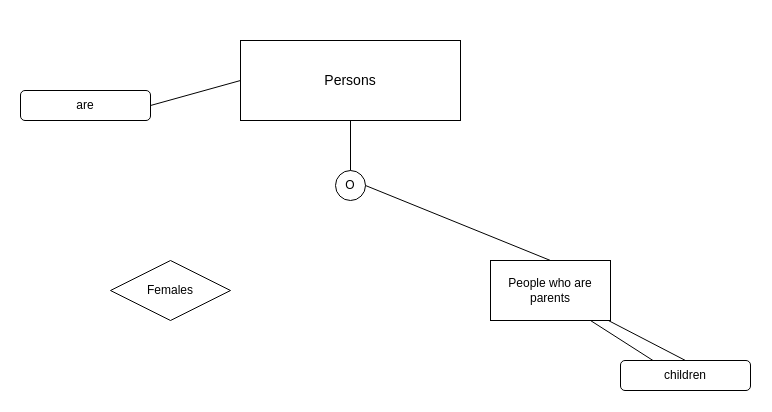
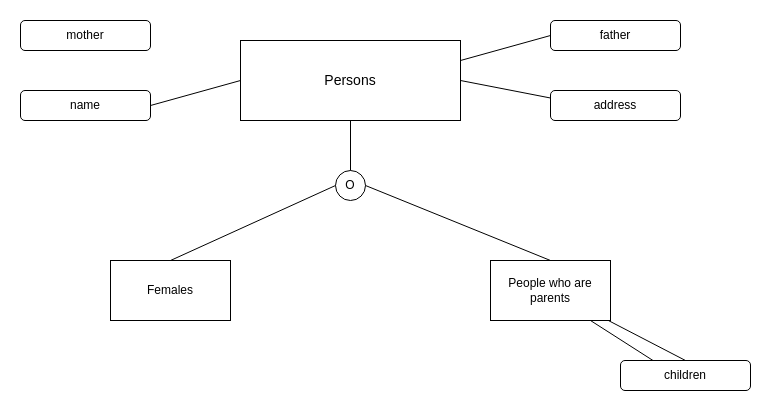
none -> (86, 36)
none -> (616, 36)
none -> (505, 48)
none -> (506, 89)
(86, 106) -> (86, 106)
none -> (616, 106)
none -> (253, 223)
(171, 291) -> (171, 291)
